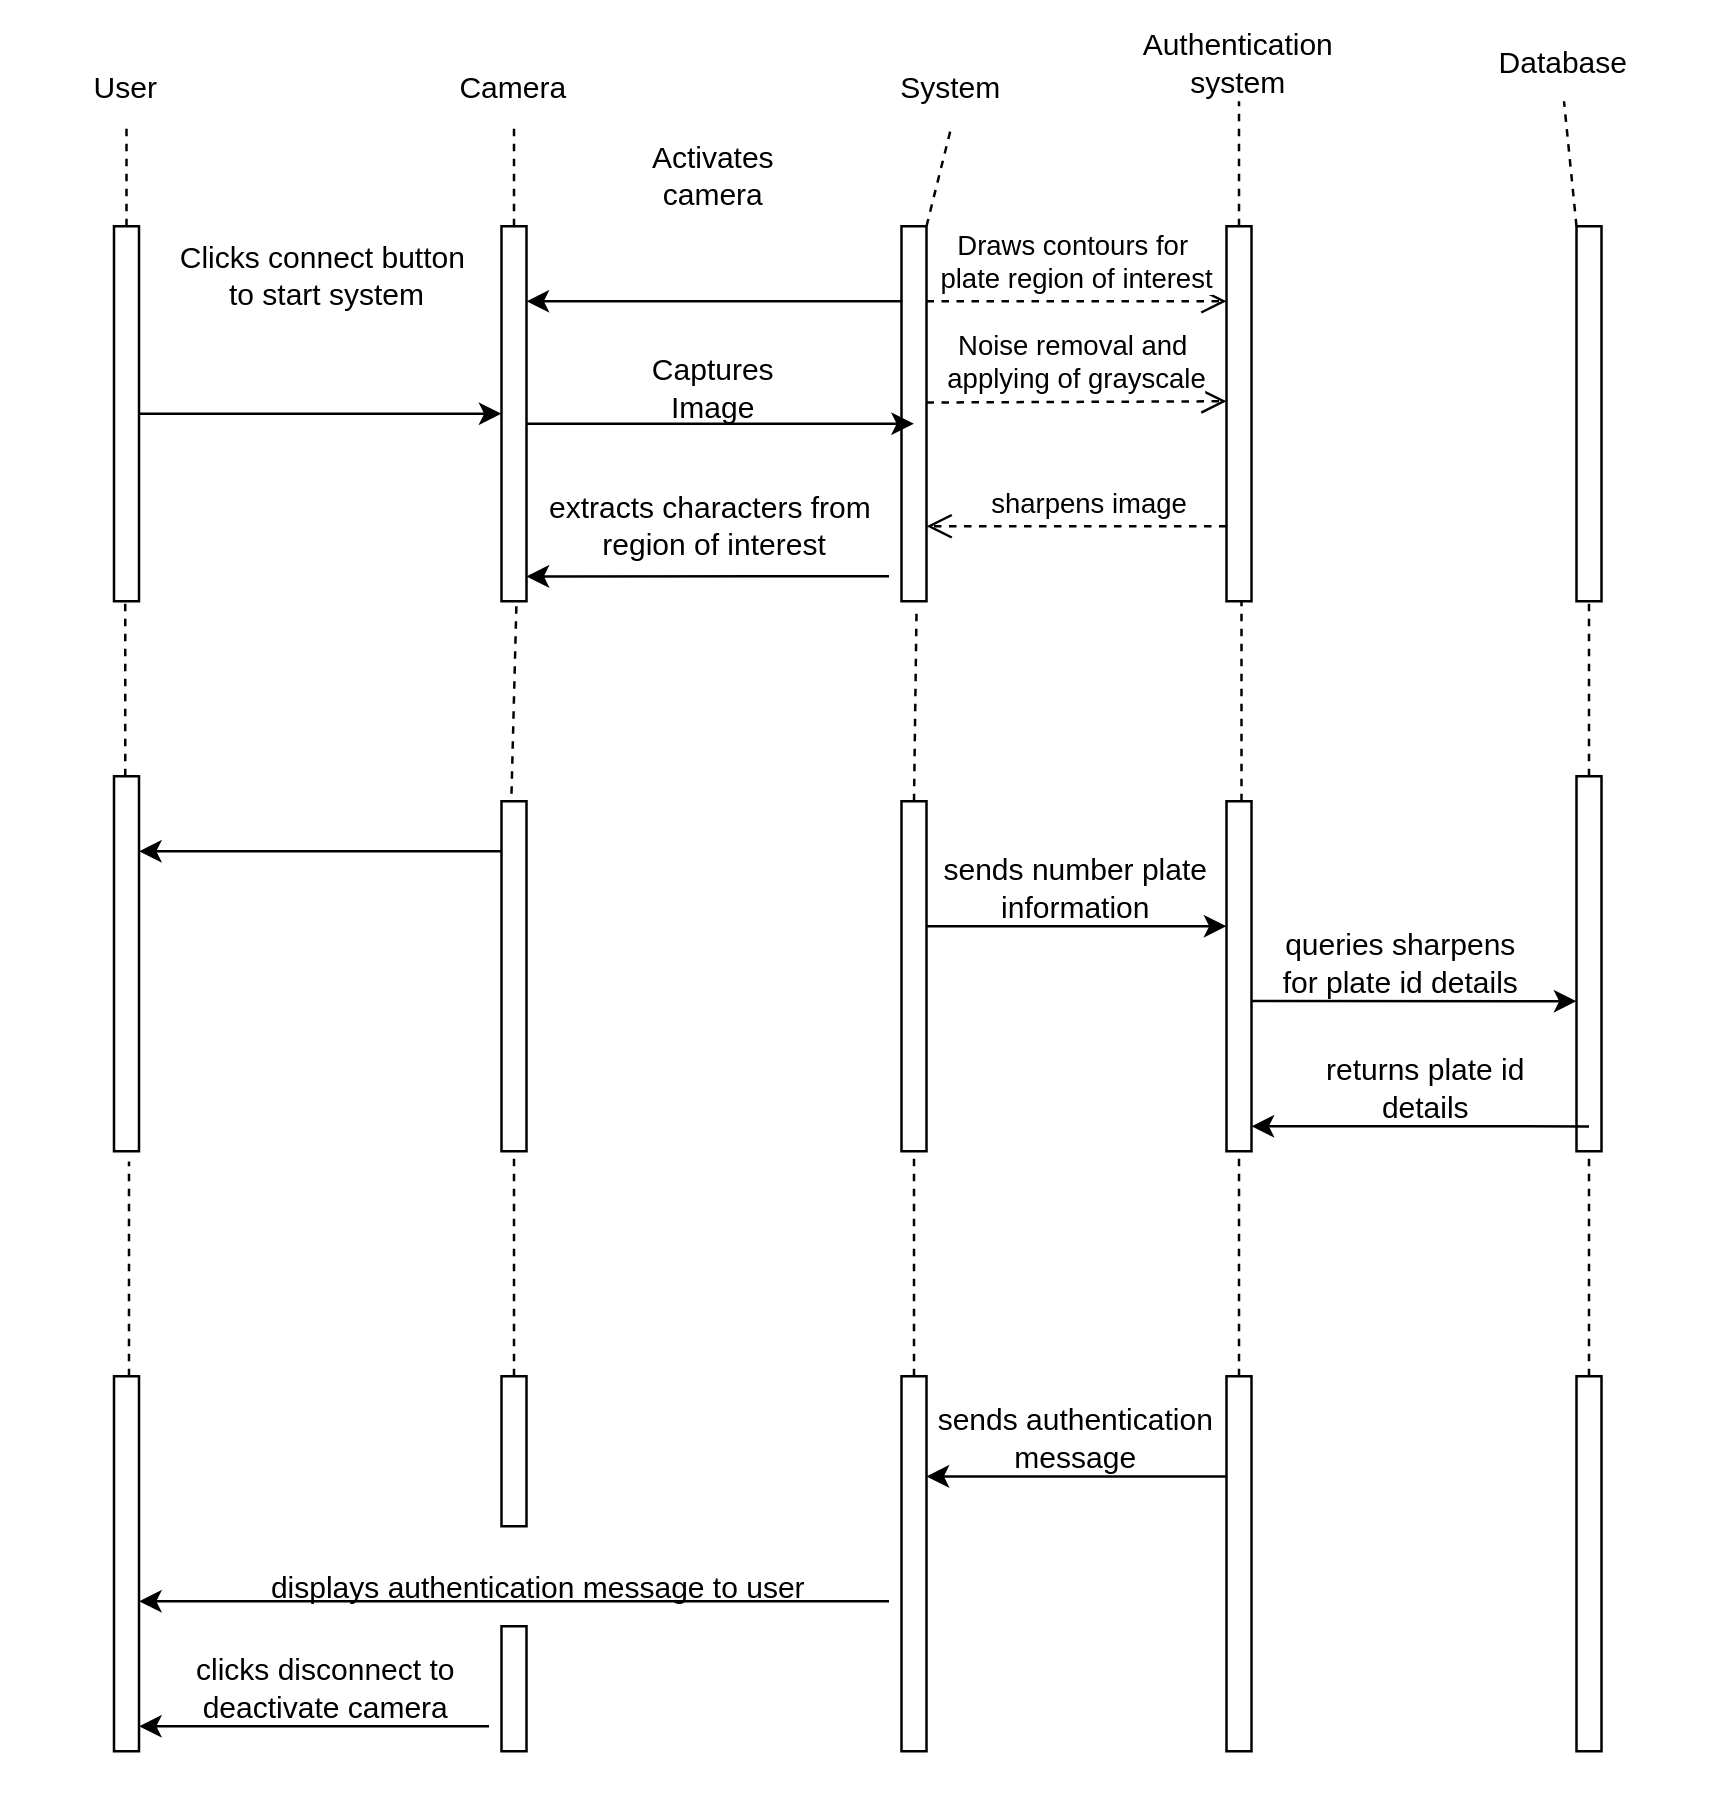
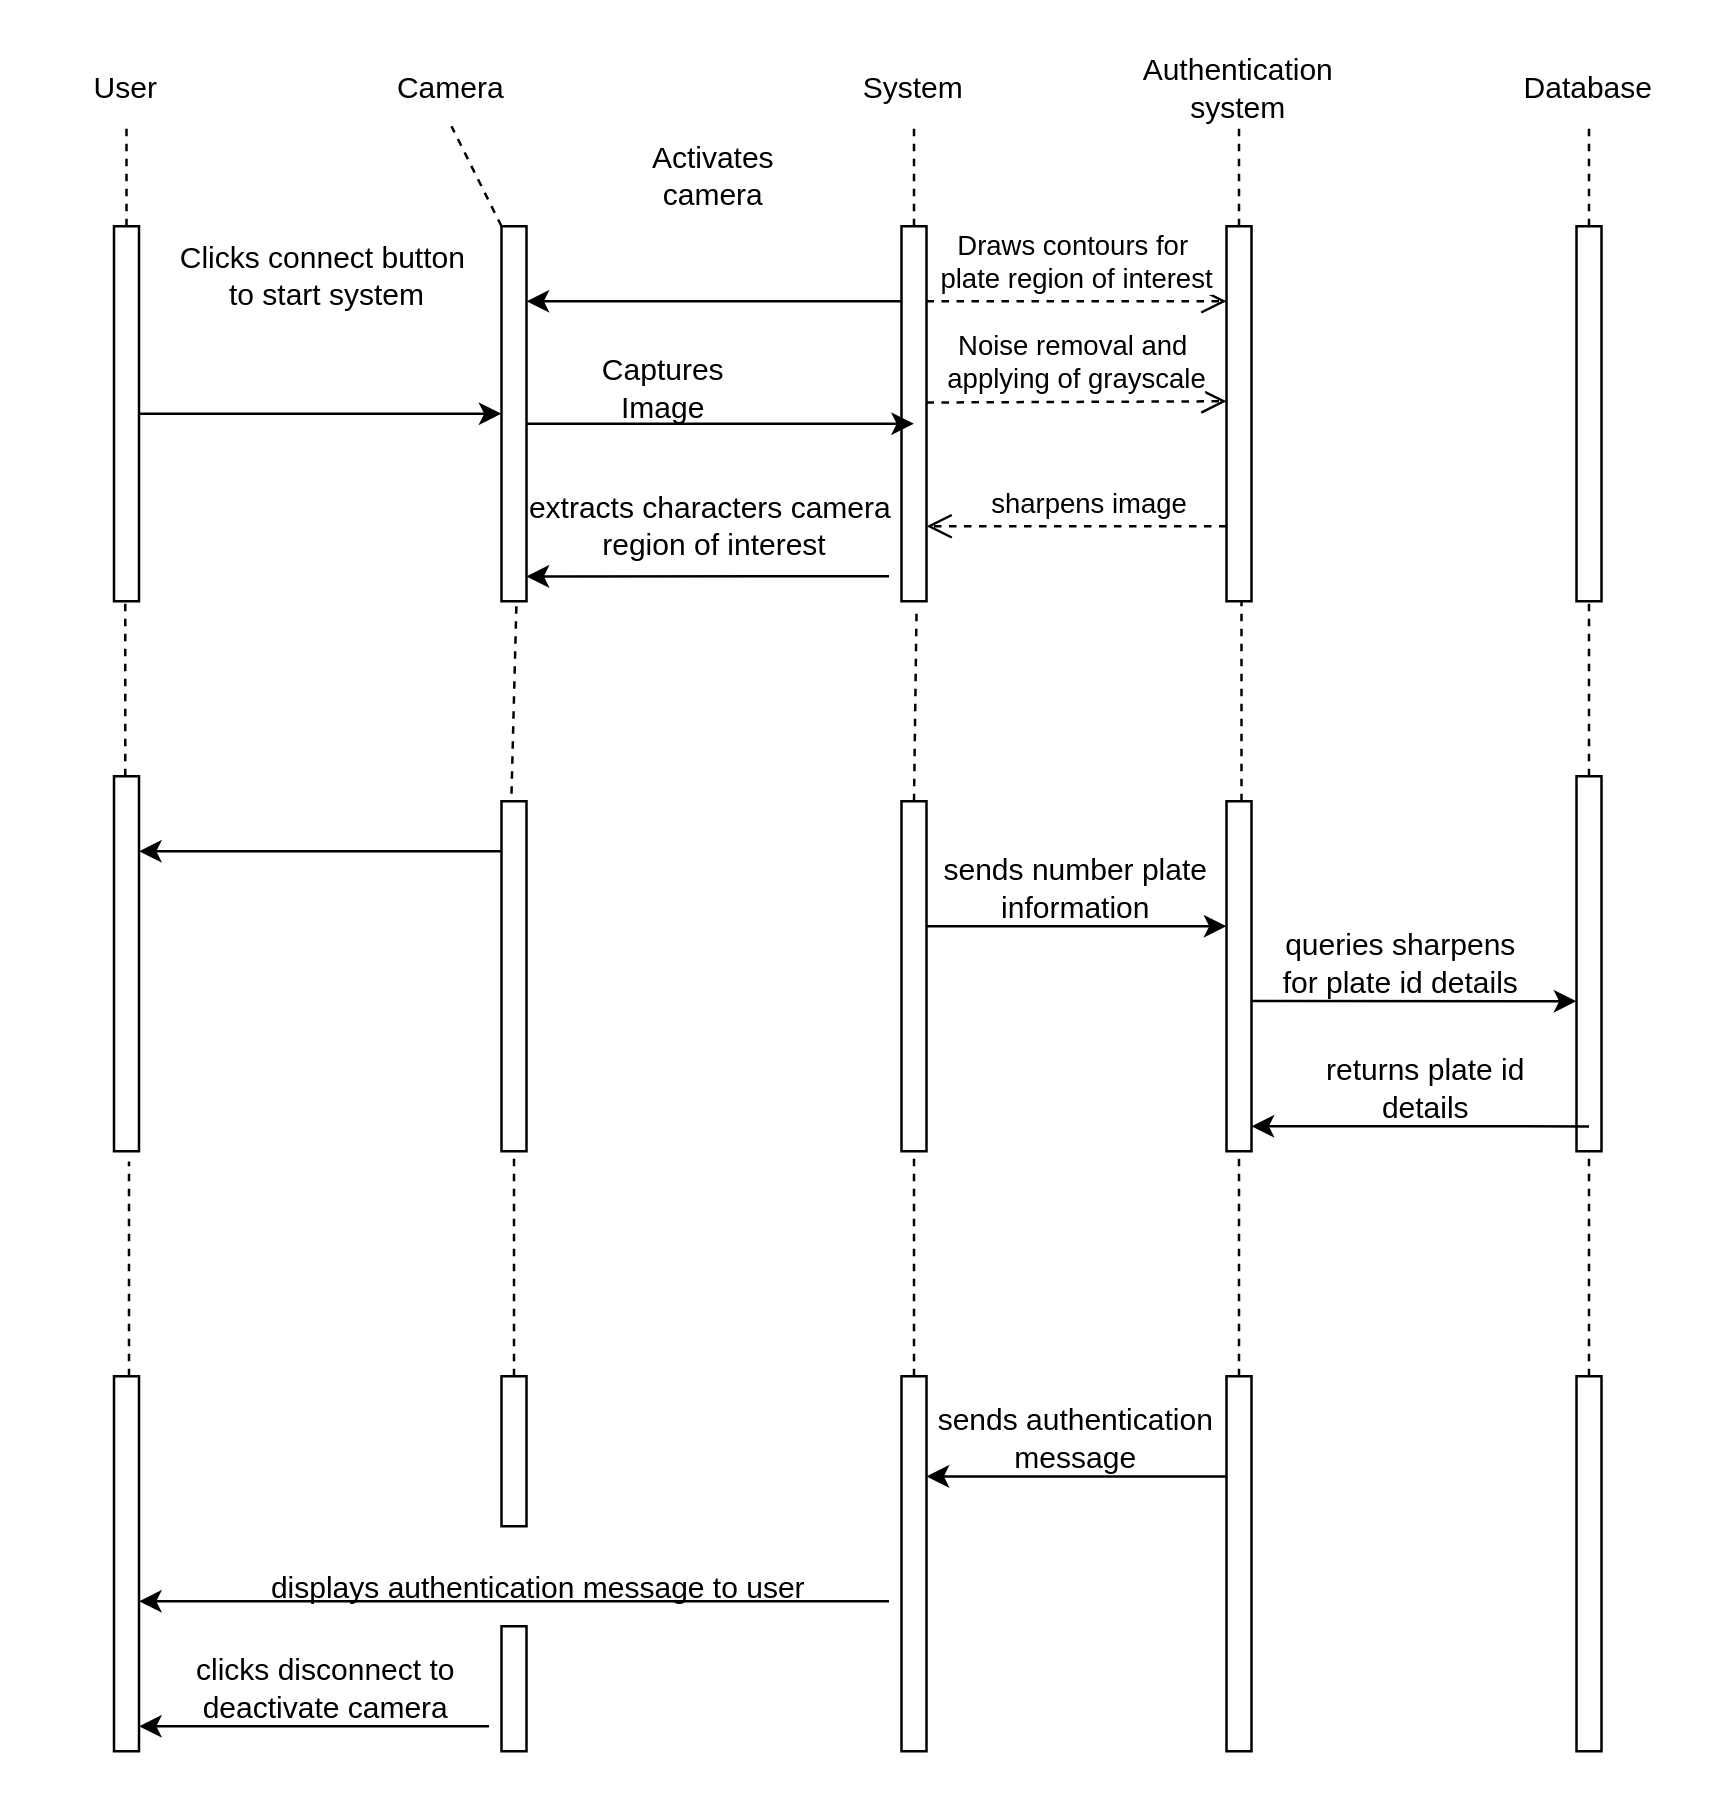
(1239, 64) -> (1239, 89)
(1564, 64) -> (1589, 89)
(514, 89) -> (451, 89)
(951, 89) -> (914, 89)
(714, 389) -> (664, 389)
(715, 526) -> (715, 526)
